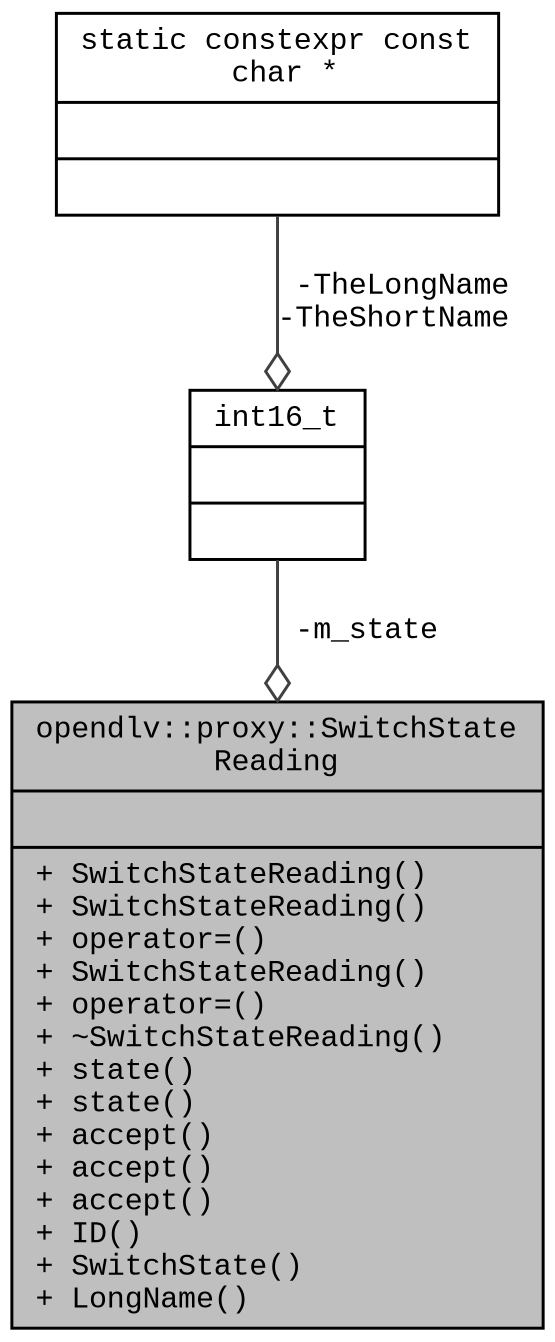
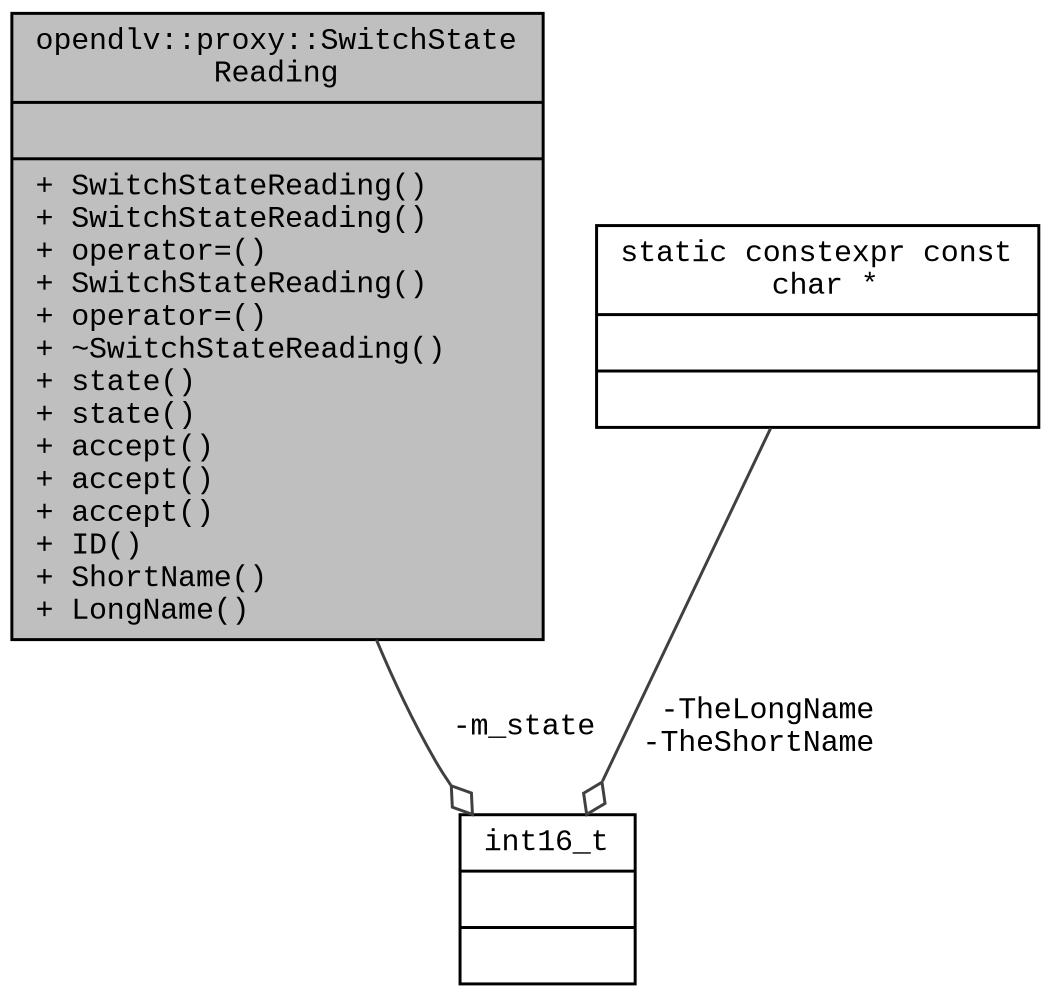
(278, 613) -> (410, 714)
(171, 1266) -> (153, 577)
